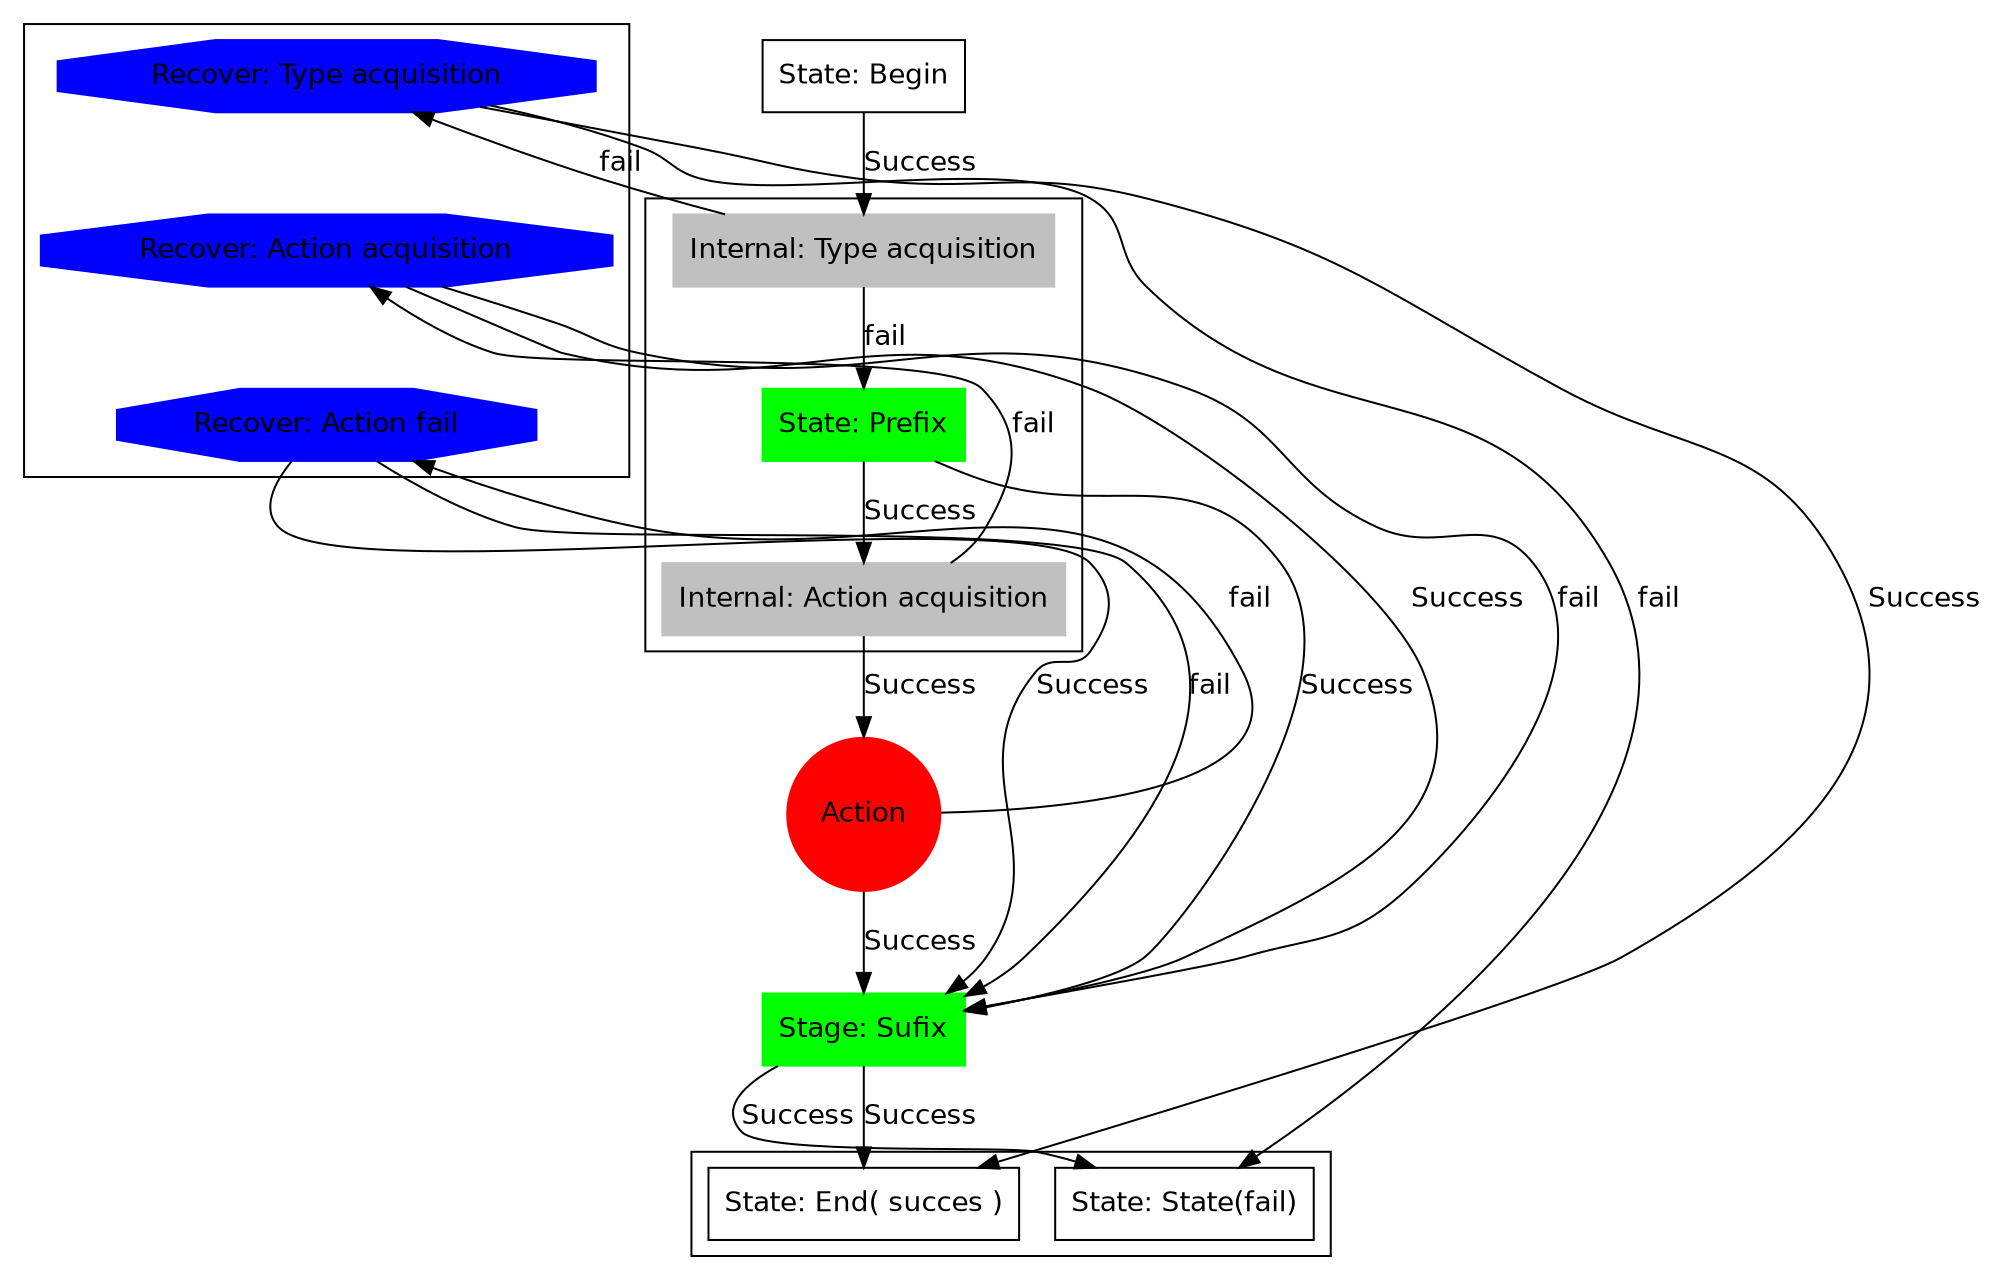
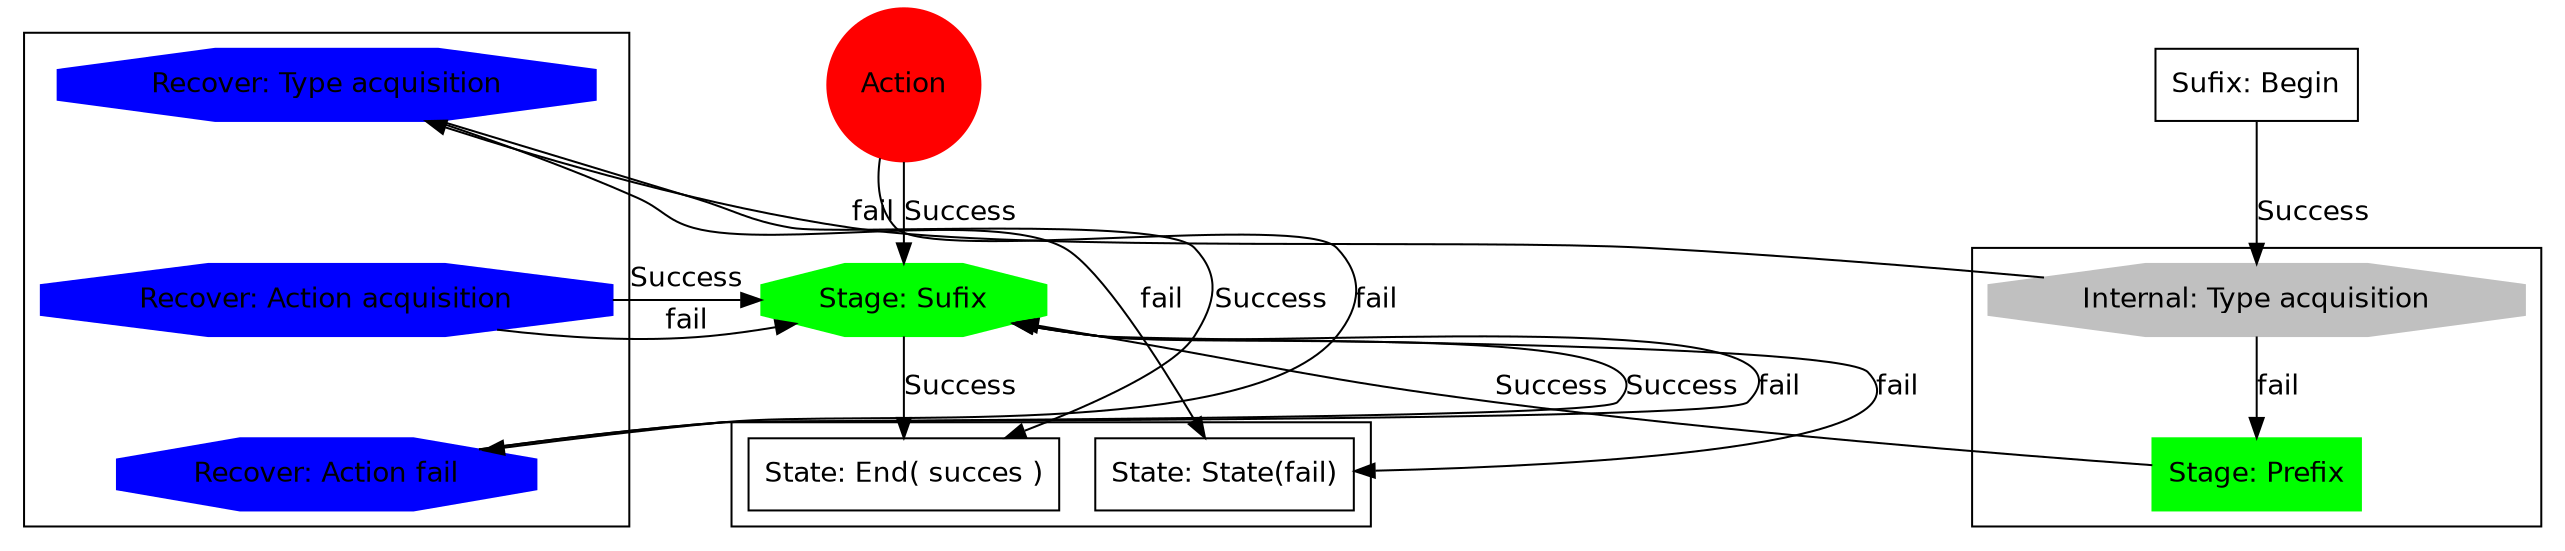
(864, 76) -> (2257, 85)
(864, 251) -> (2257, 300)
(864, 425) -> (2257, 474)
(864, 599) -> none
(864, 1030) -> (904, 300)
(799, 1117) -> (1898, 387)
